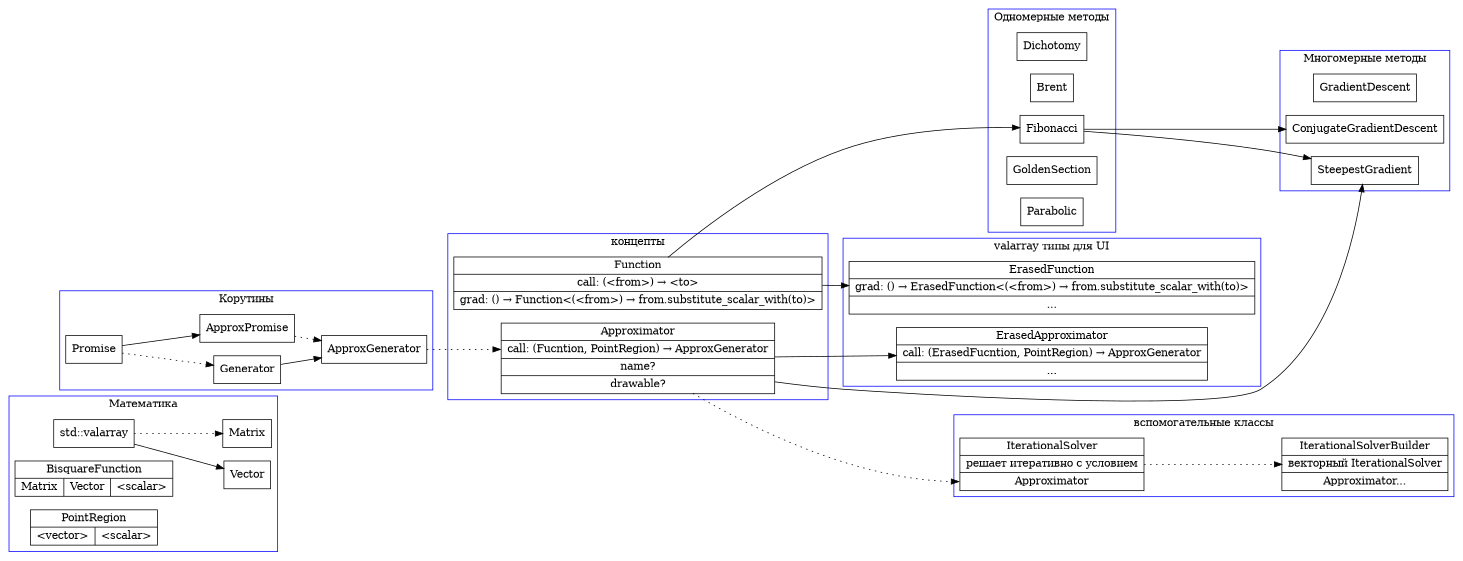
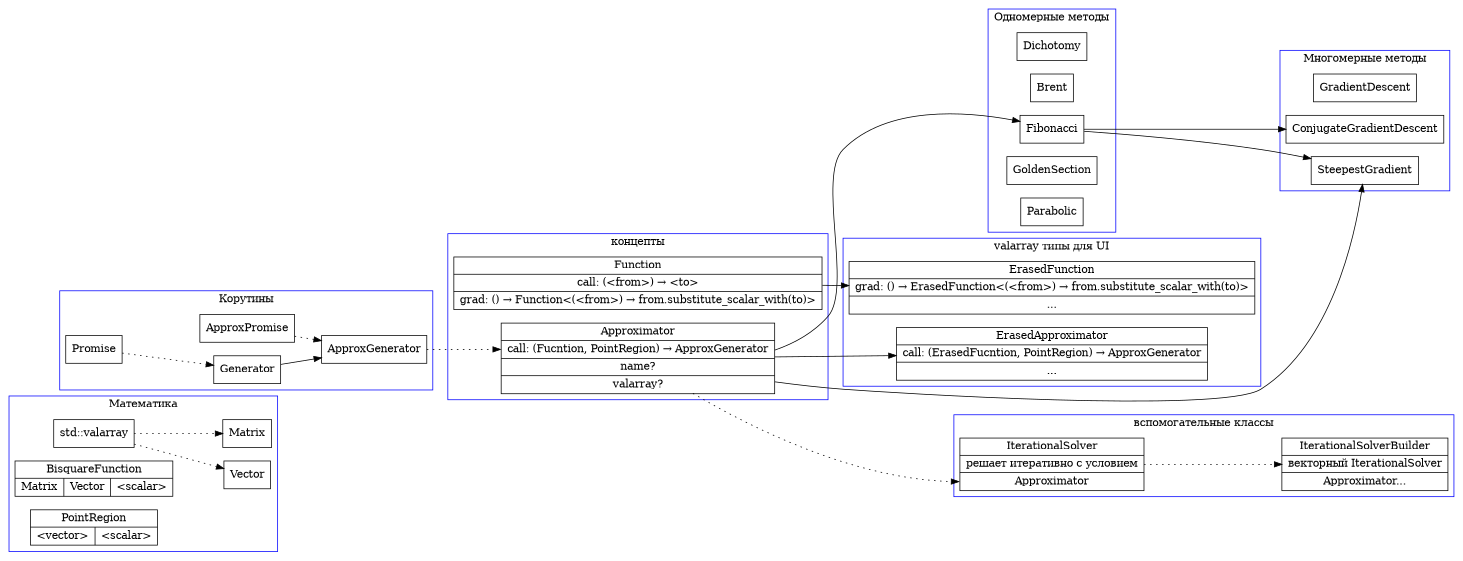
(827, 156) -> (834, 176)
(157, 341) -> none
(638, 384) -> (638, 384)
(175, 455) -> (175, 455)
